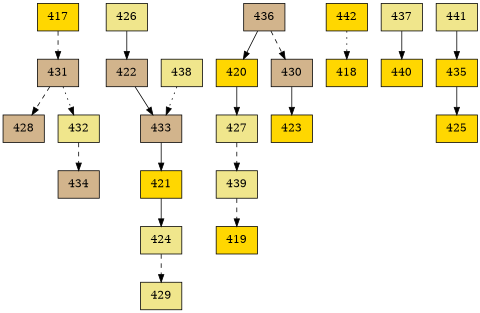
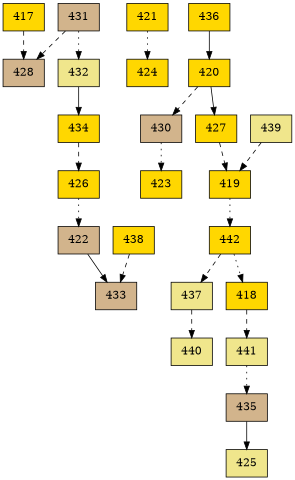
(127, 17) -> (79, 184)
(264, 17) -> (209, 17)
(58, 41) -> (24, 41)
(127, 41) -> (79, 209)
(402, 41) -> (192, 320)
(457, 41) -> (247, 376)
(276, 42) -> (188, 98)
(182, 73) -> (134, 240)
(402, 73) -> (192, 352)
(457, 73) -> (247, 408)
(173, 97) -> (126, 264)
(292, 97) -> (161, 153)
(237, 129) -> (216, 129)
(457, 129) -> (247, 463)
none -> (79, 153)
(79, 153) -> (79, 97)
(161, 153) -> none
(237, 153) -> (222, 153)
(79, 184) -> (79, 129)
(161, 209) -> (147, 41)
none -> (230, 209)
(161, 240) -> (147, 73)
none -> (213, 265)
(161, 296) -> none
none -> (247, 320)
